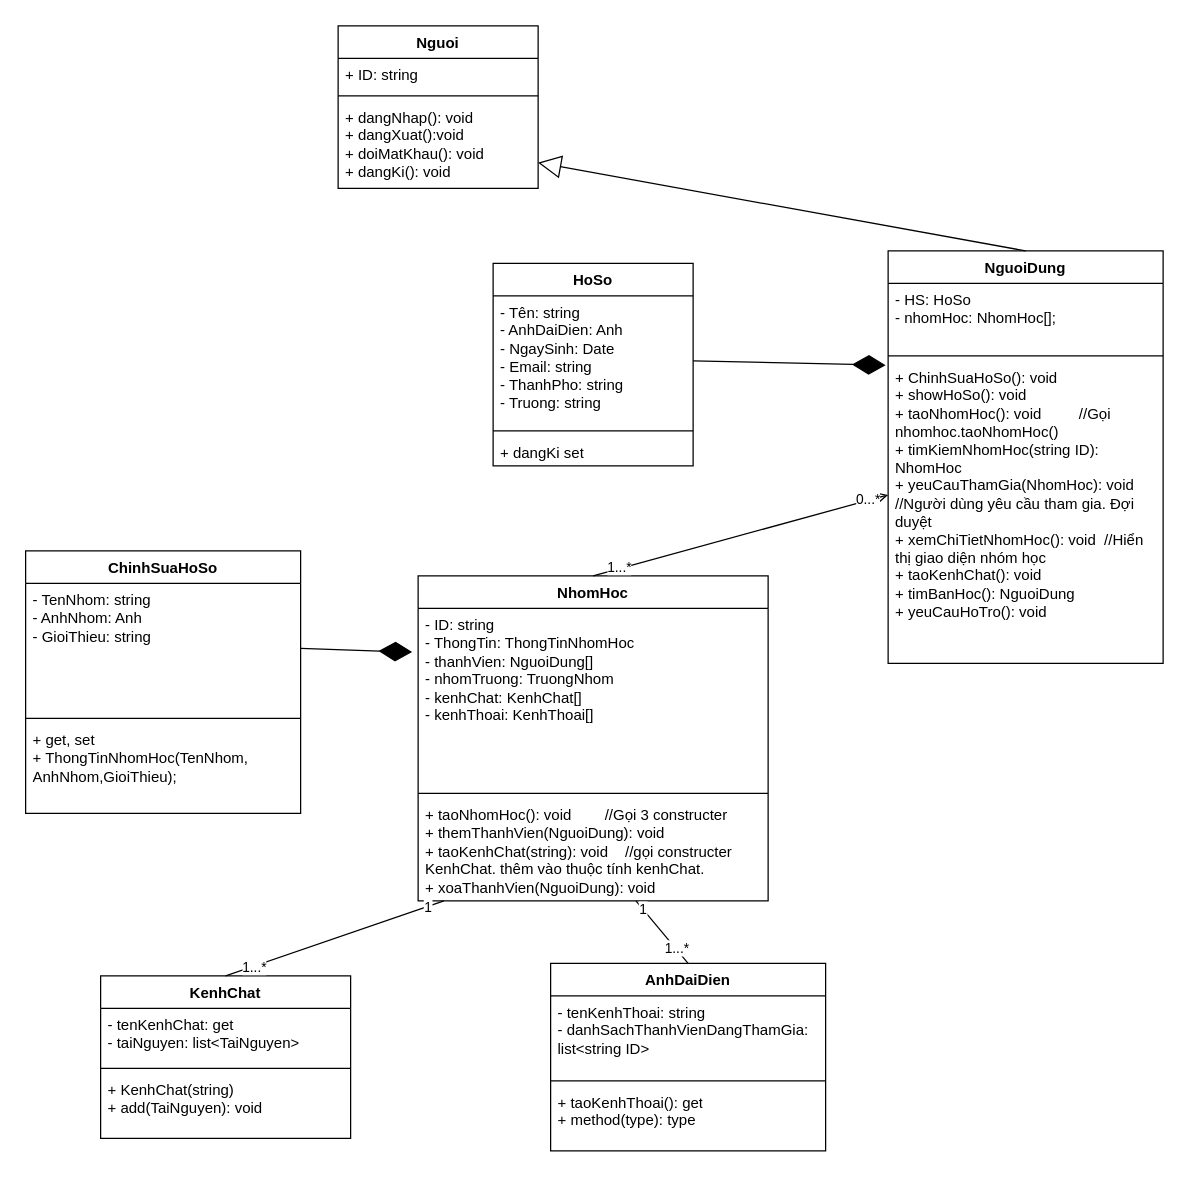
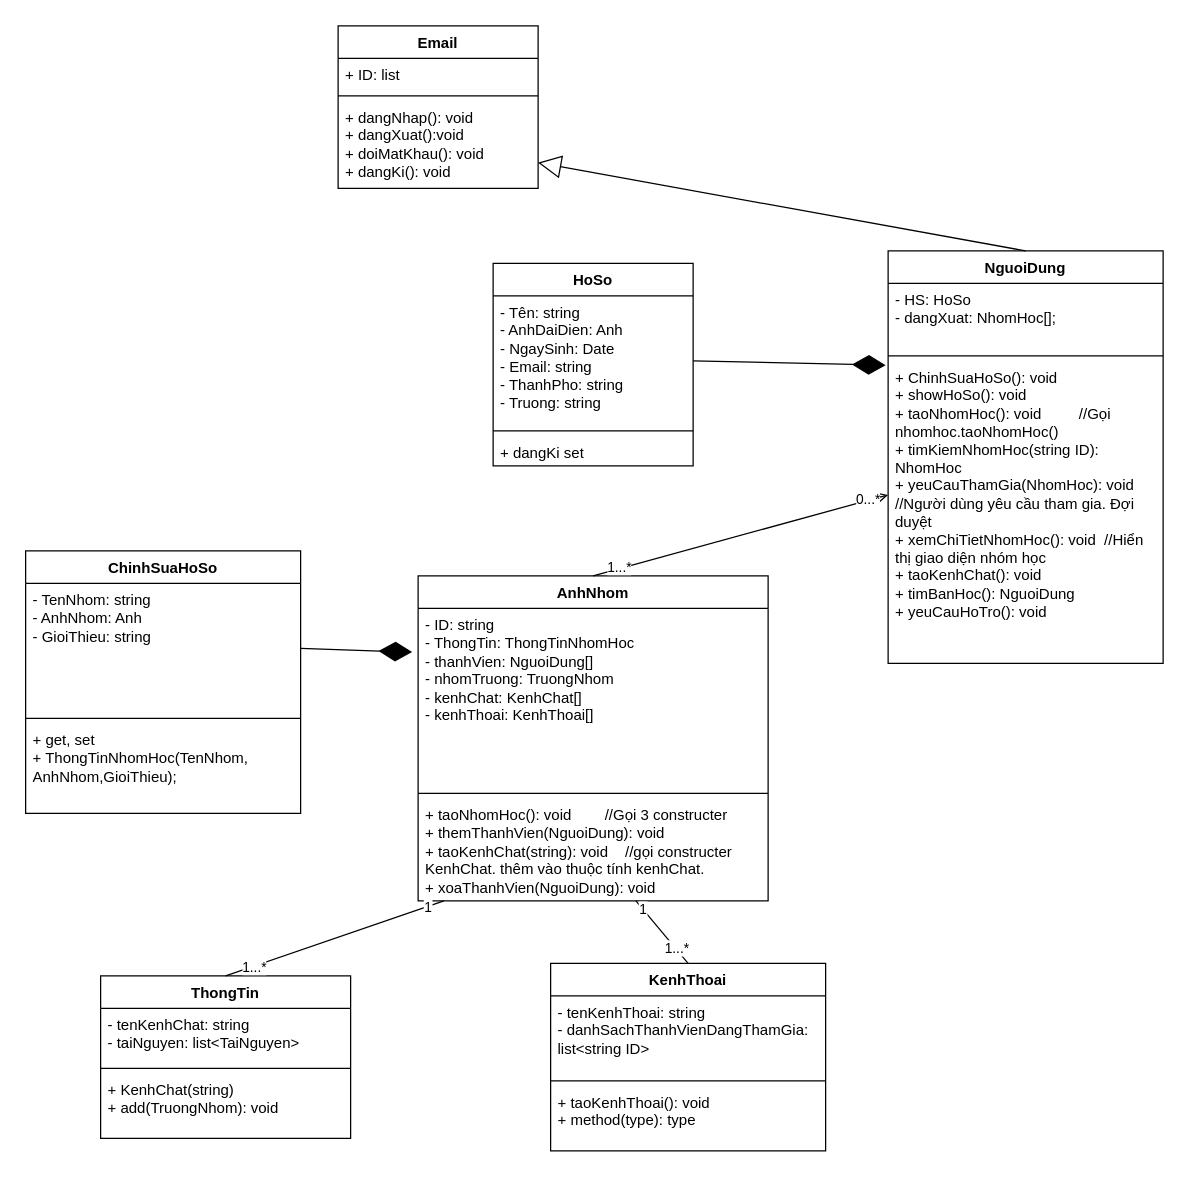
(438, 43) -> (438, 43)
(388, 76) -> (378, 76)
(976, 310) -> (980, 310)
(593, 593) -> (593, 593)
(688, 981) -> (688, 981)
(226, 993) -> (226, 993)
(212, 1035) -> (212, 1035)
(191, 1100) -> (197, 1100)
(639, 1112) -> (641, 1112)
